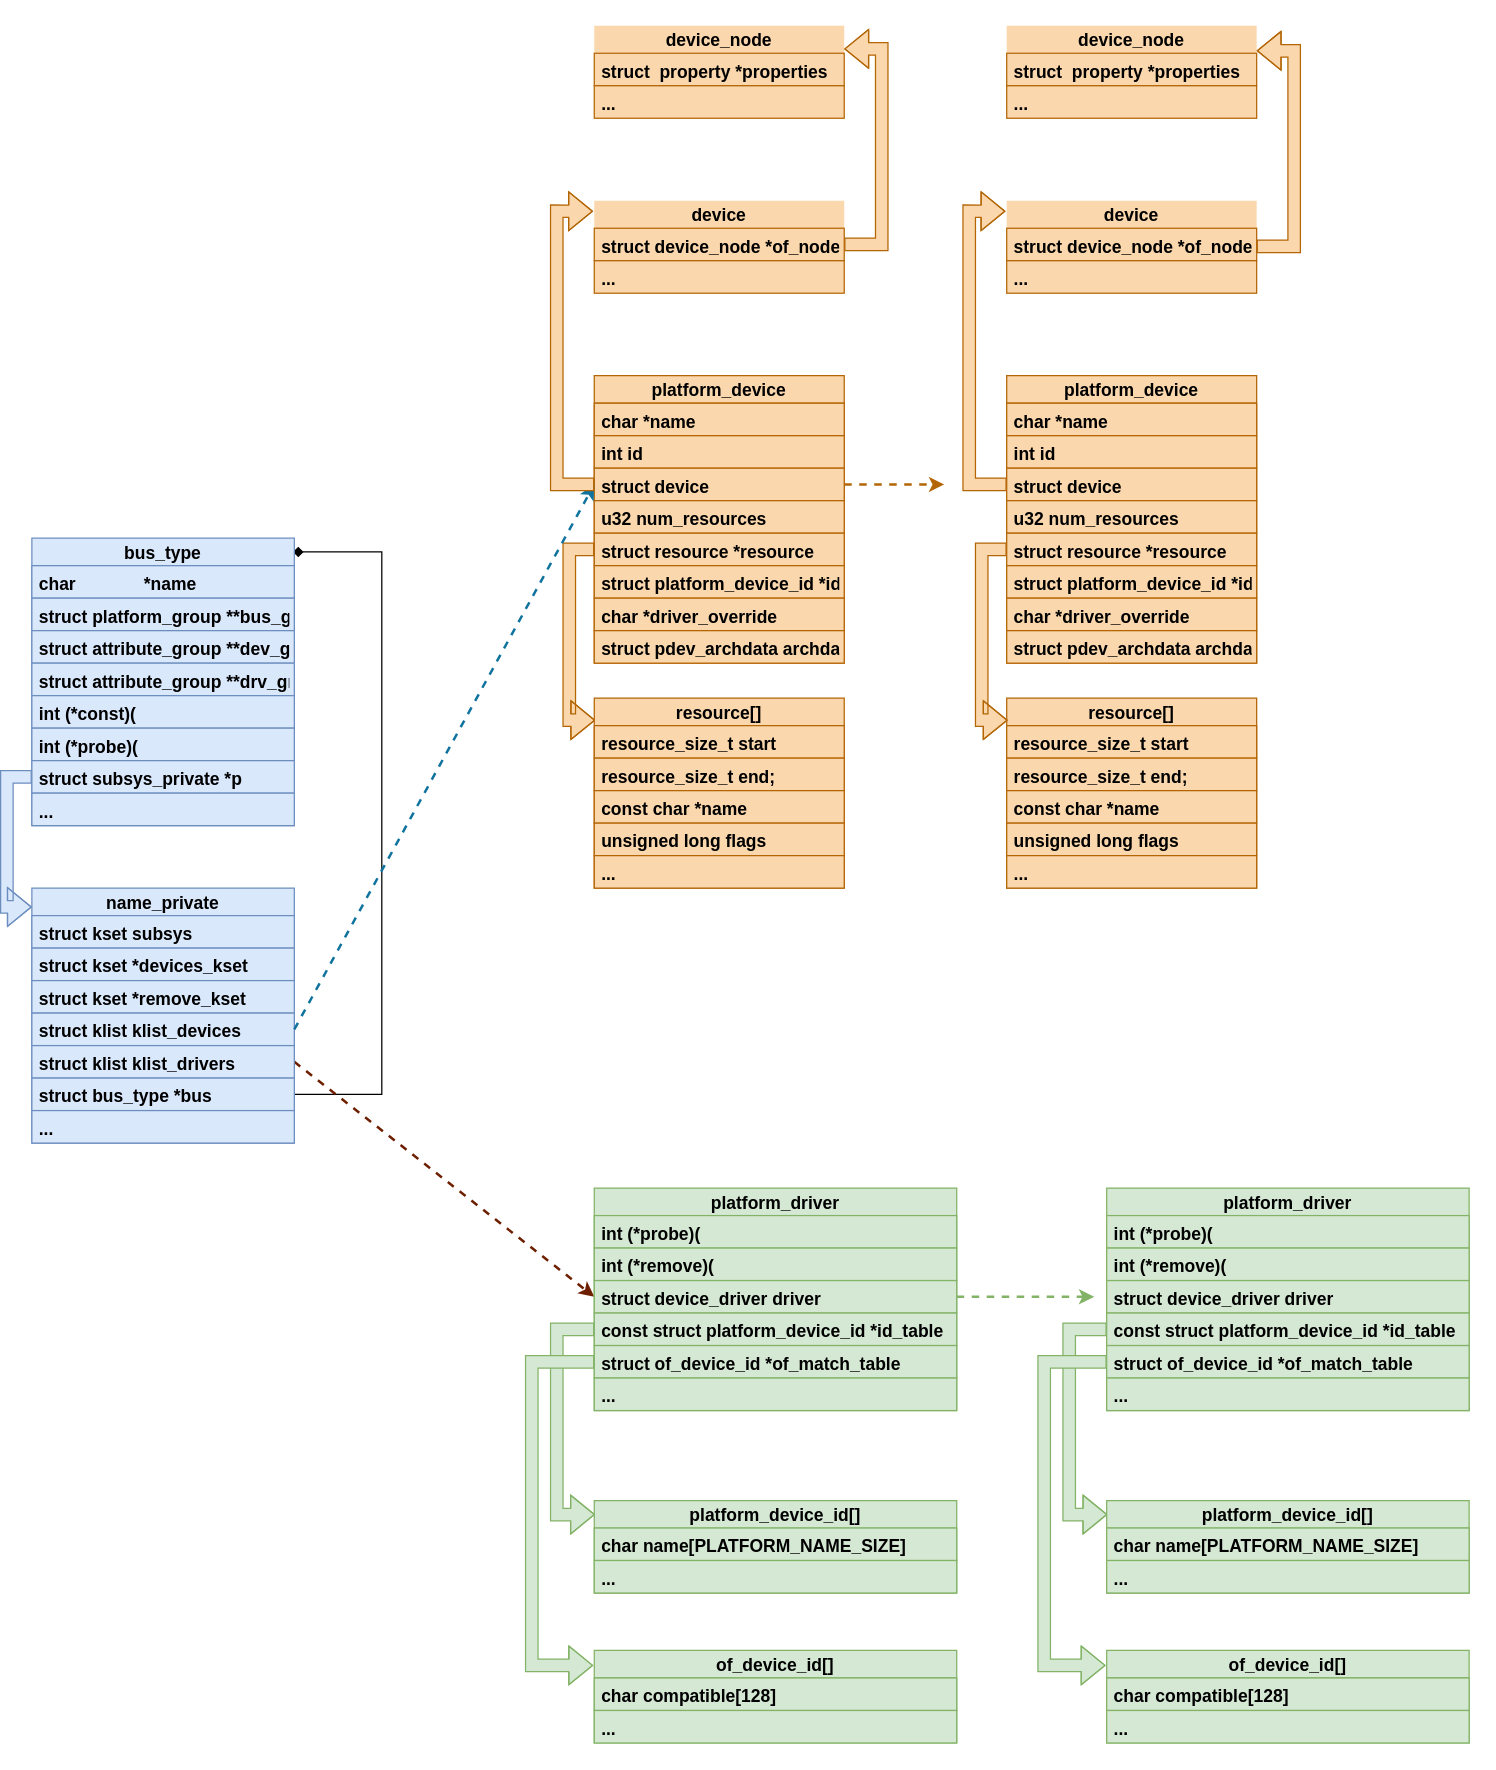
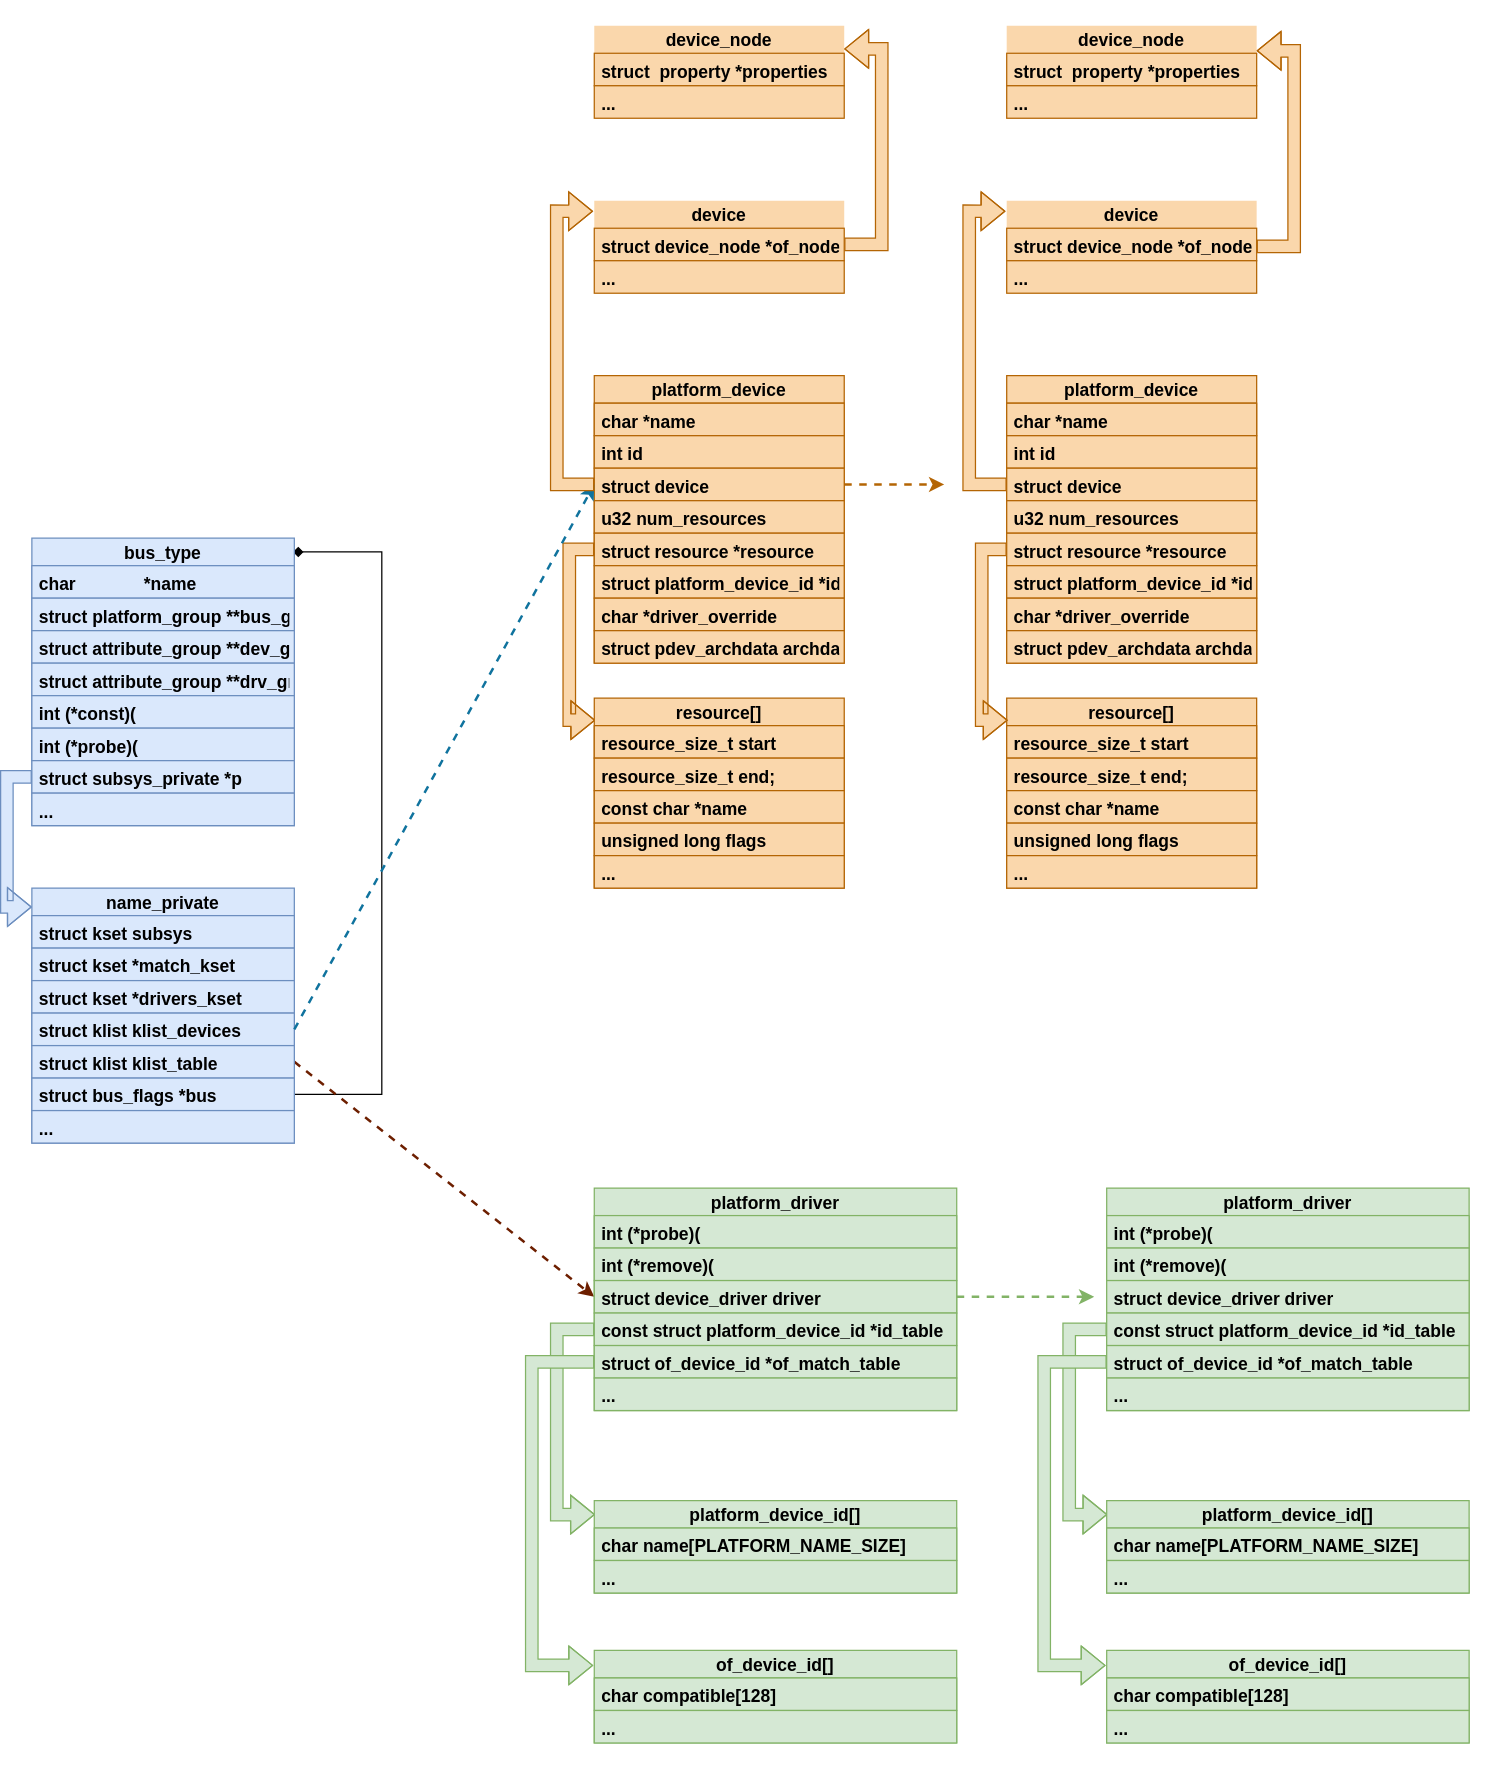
(154, 967) -> (147, 967)
(152, 999) -> (154, 999)
(150, 1064) -> (140, 1064)
(132, 1097) -> (135, 1097)
